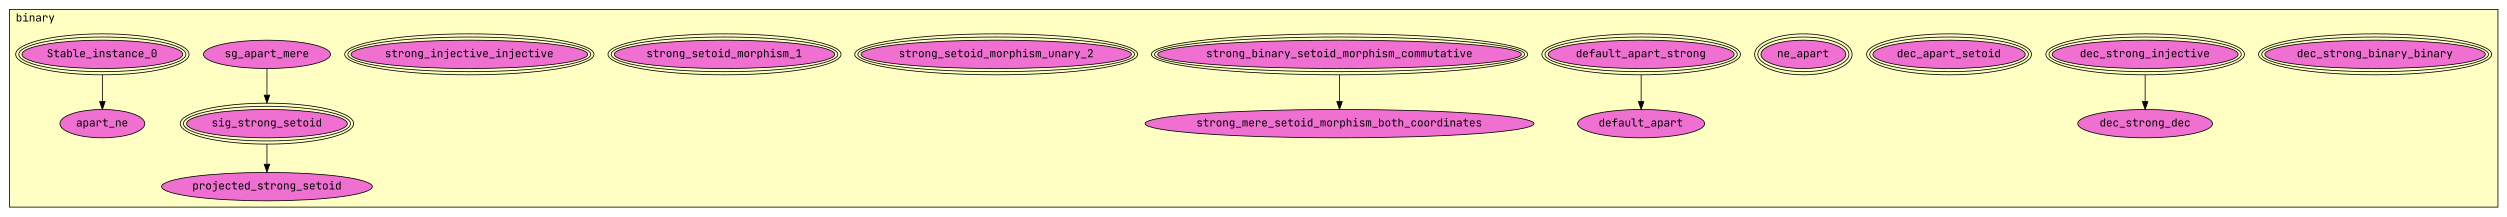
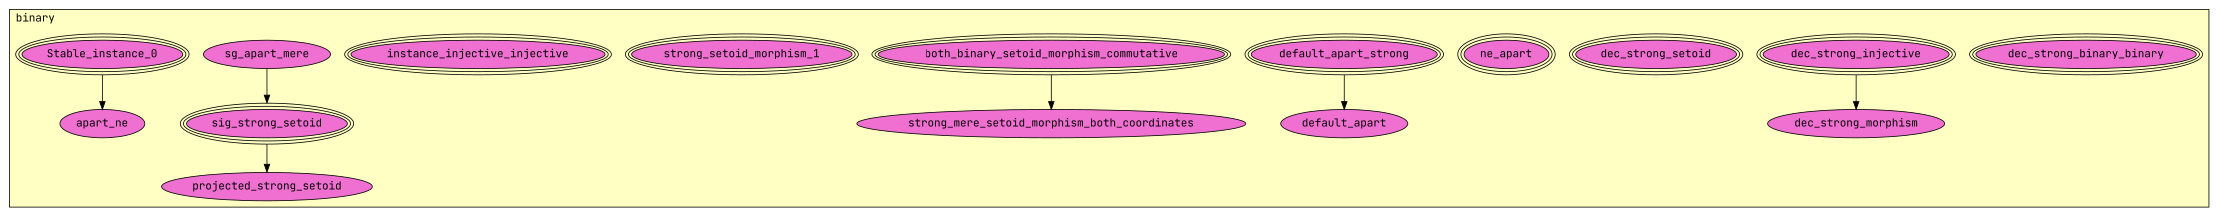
(469, 54) -> (478, 54)
(996, 54) -> none
(1340, 54) -> (1051, 54)
(1949, 54) -> (1656, 54)
(2145, 124) -> (1856, 124)
